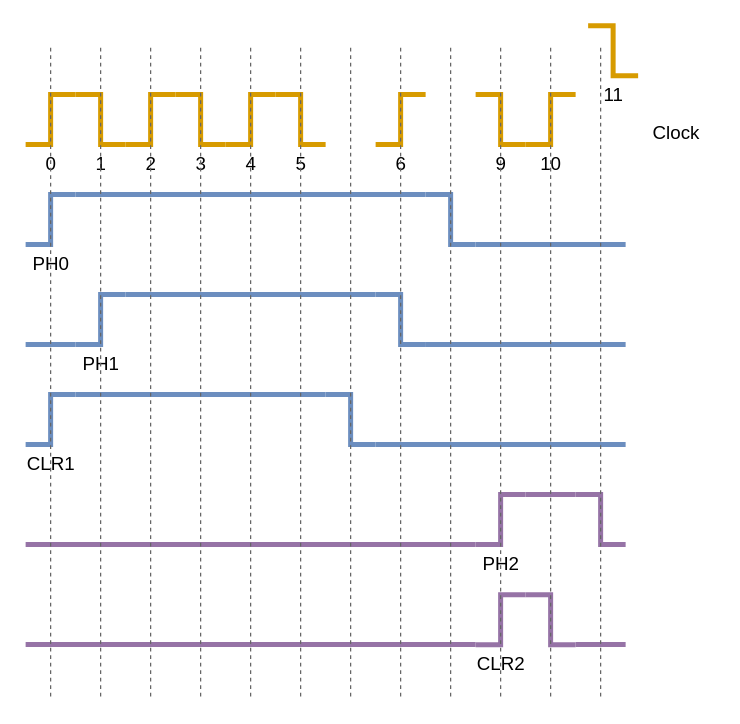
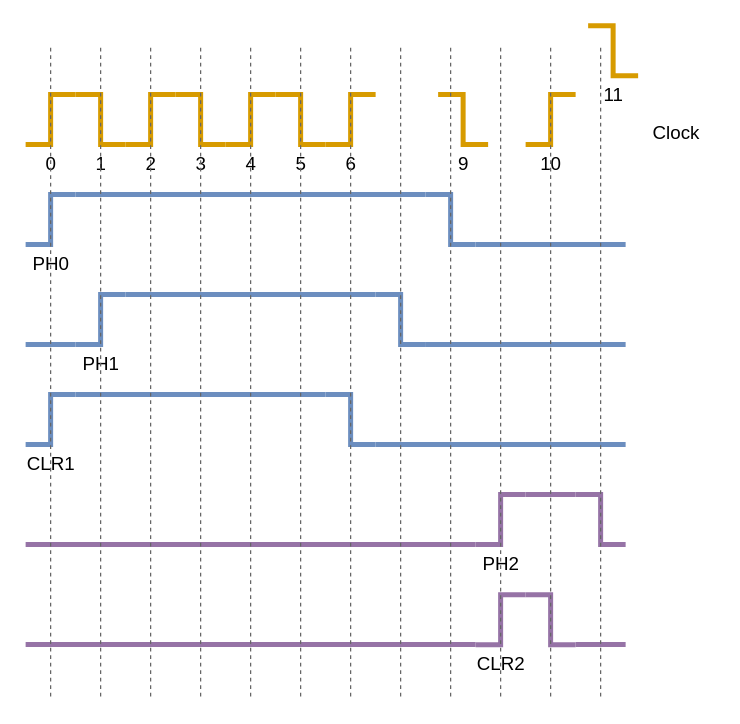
(401, 119) -> (351, 119)
(501, 119) -> (463, 119)
